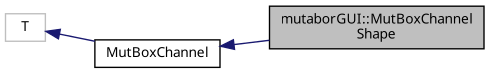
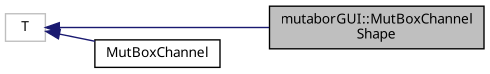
(252, 42) -> (164, 28)
